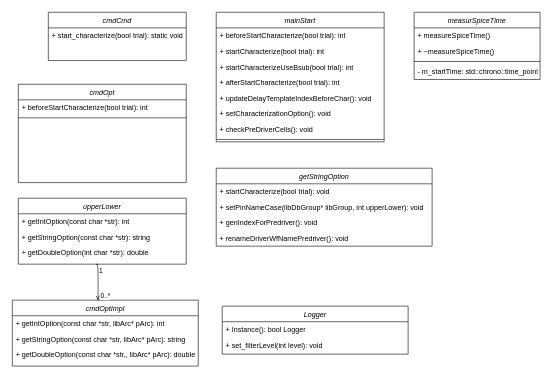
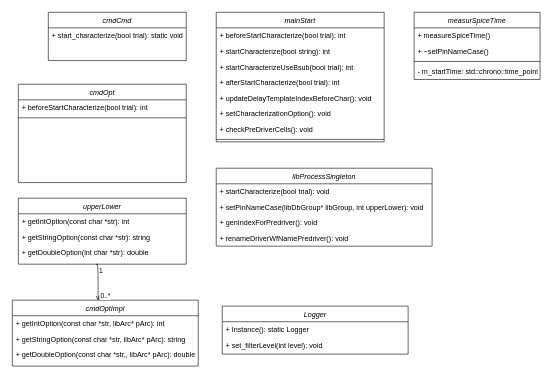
(284, 52) -> (287, 52)
(457, 52) -> (454, 52)
(324, 176) -> (324, 176)
(271, 330) -> (275, 330)
